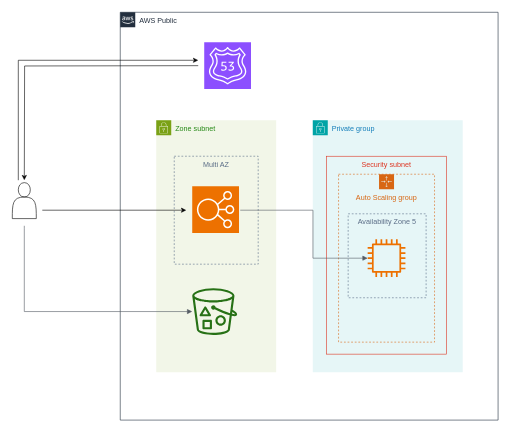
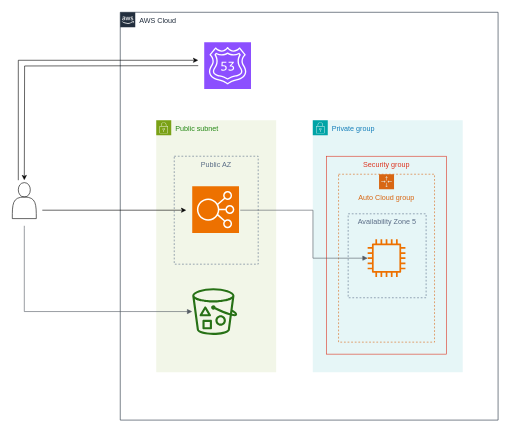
(157, 21) -> (156, 21)
(197, 129) -> (199, 129)
(216, 165) -> (216, 165)
(387, 165) -> (387, 165)
(387, 198) -> (387, 198)
